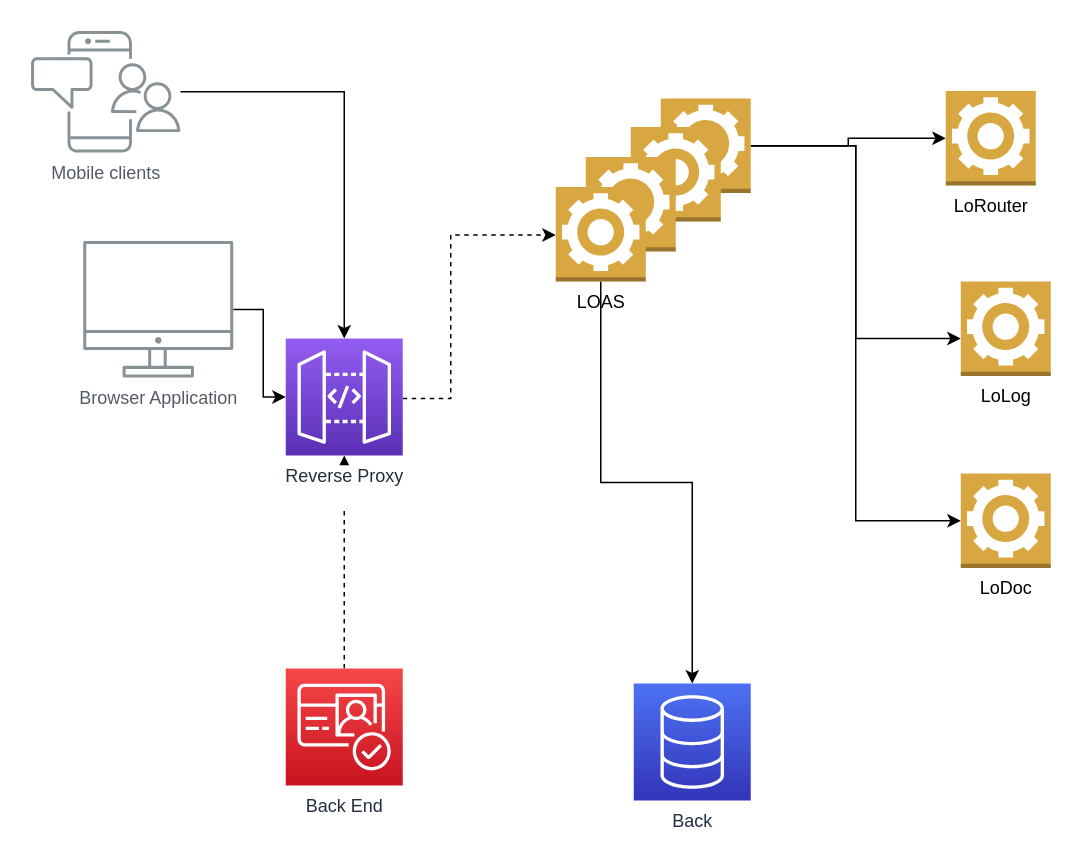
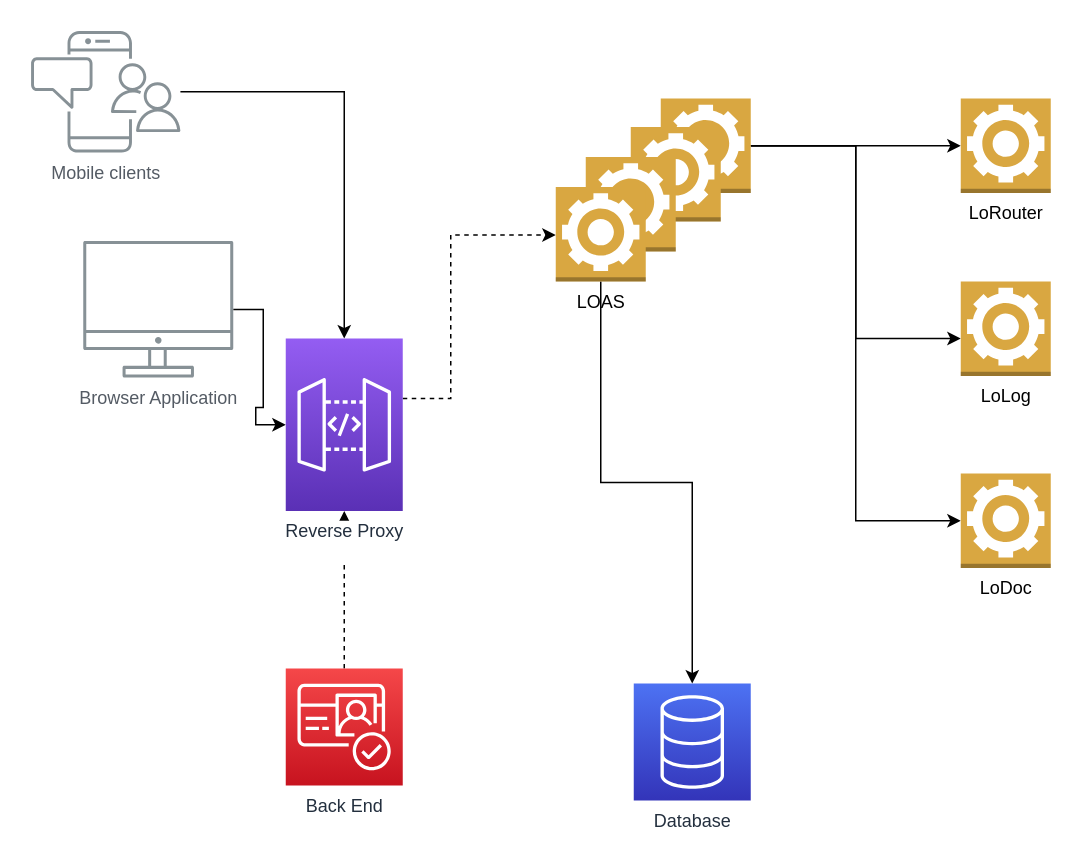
(991, 138) -> (1006, 146)
(344, 397) -> (344, 425)
(693, 822) -> (693, 822)
